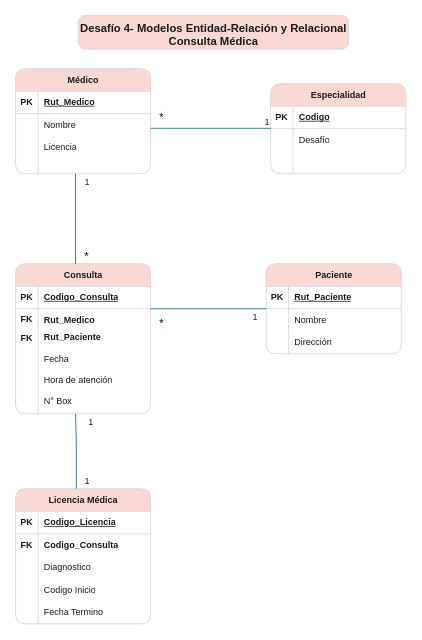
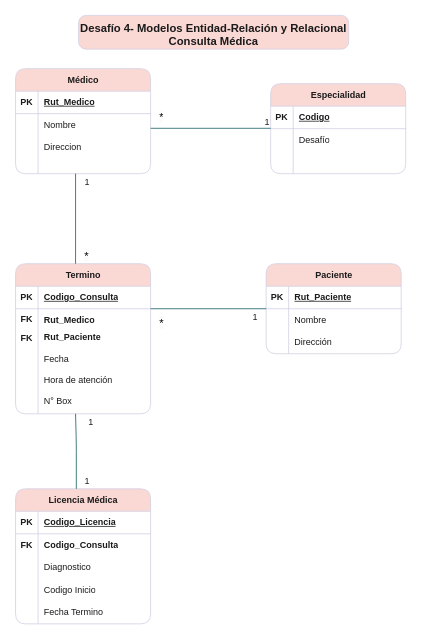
(62, 147) -> (64, 147)
(83, 275) -> (83, 275)
